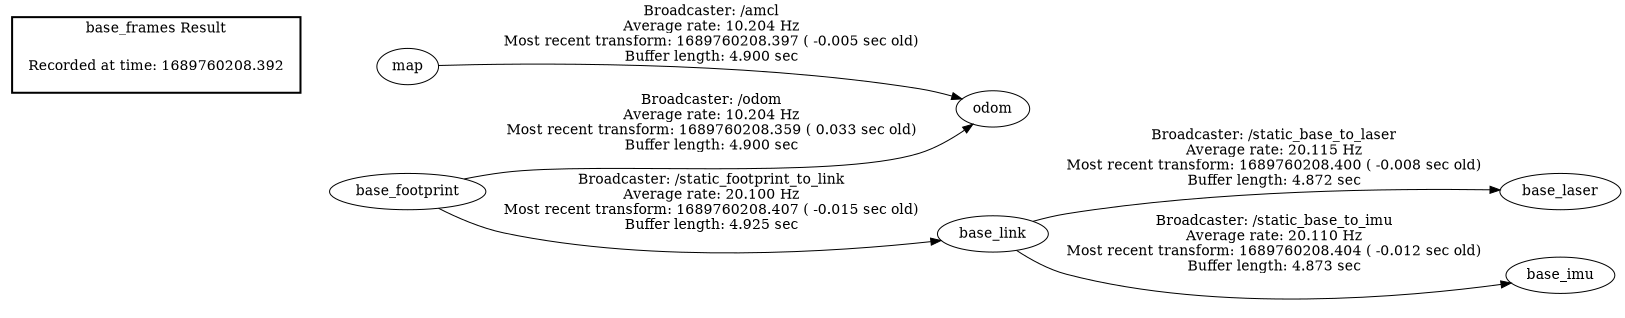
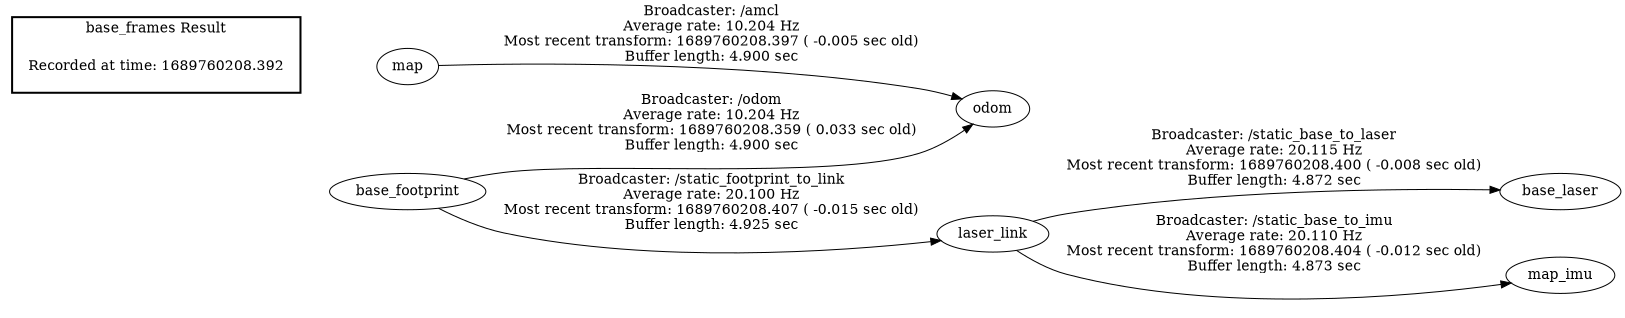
(993, 234) -> (993, 234)
(1560, 275) -> (1560, 275)
